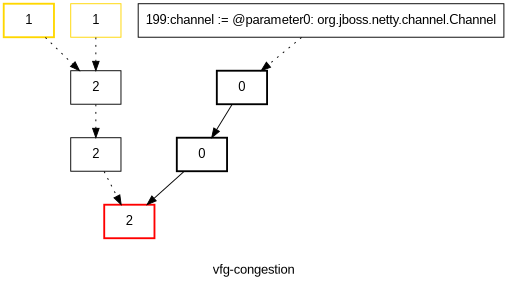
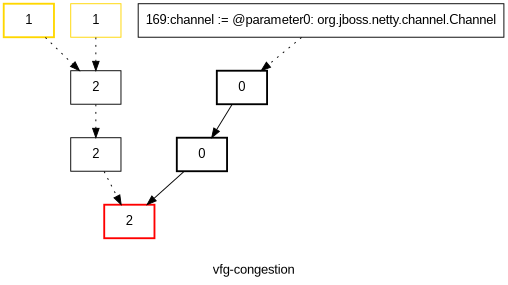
(321, 20) -> (321, 20)
